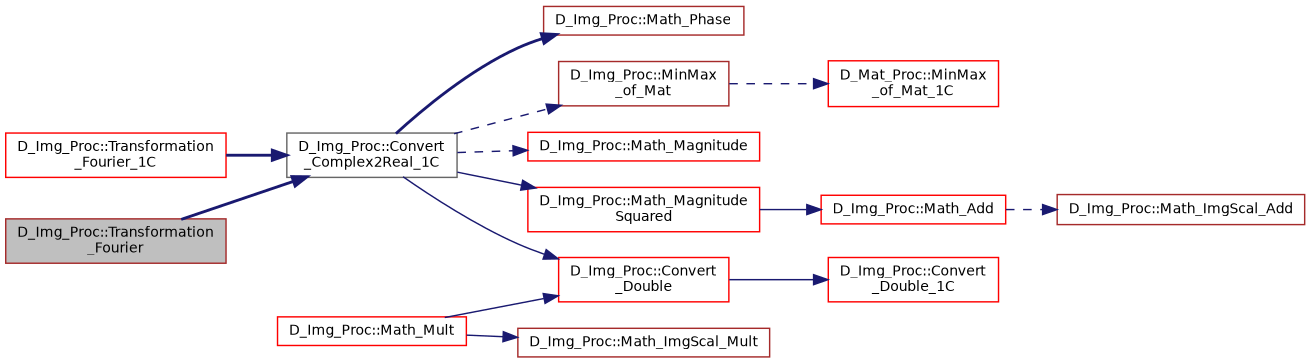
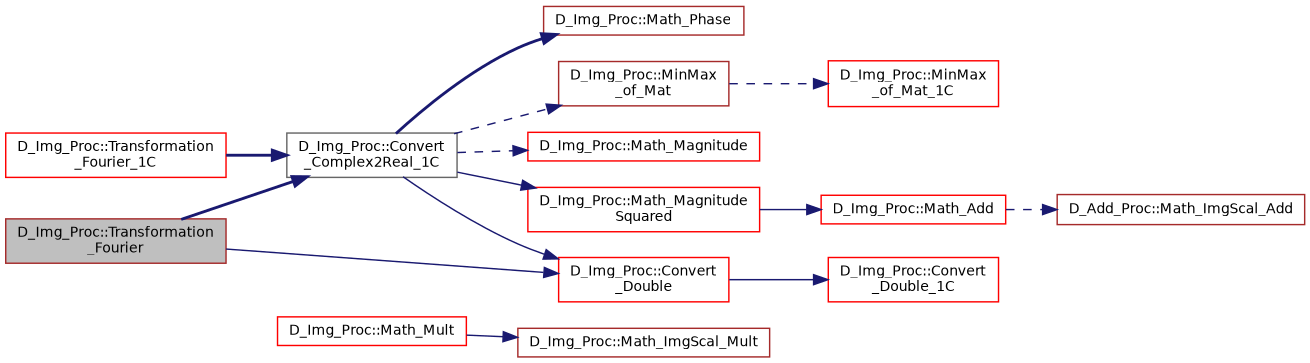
(913, 84) -> (913, 84)
(1181, 210) -> (1181, 210)
(494, 308) -> (385, 261)
